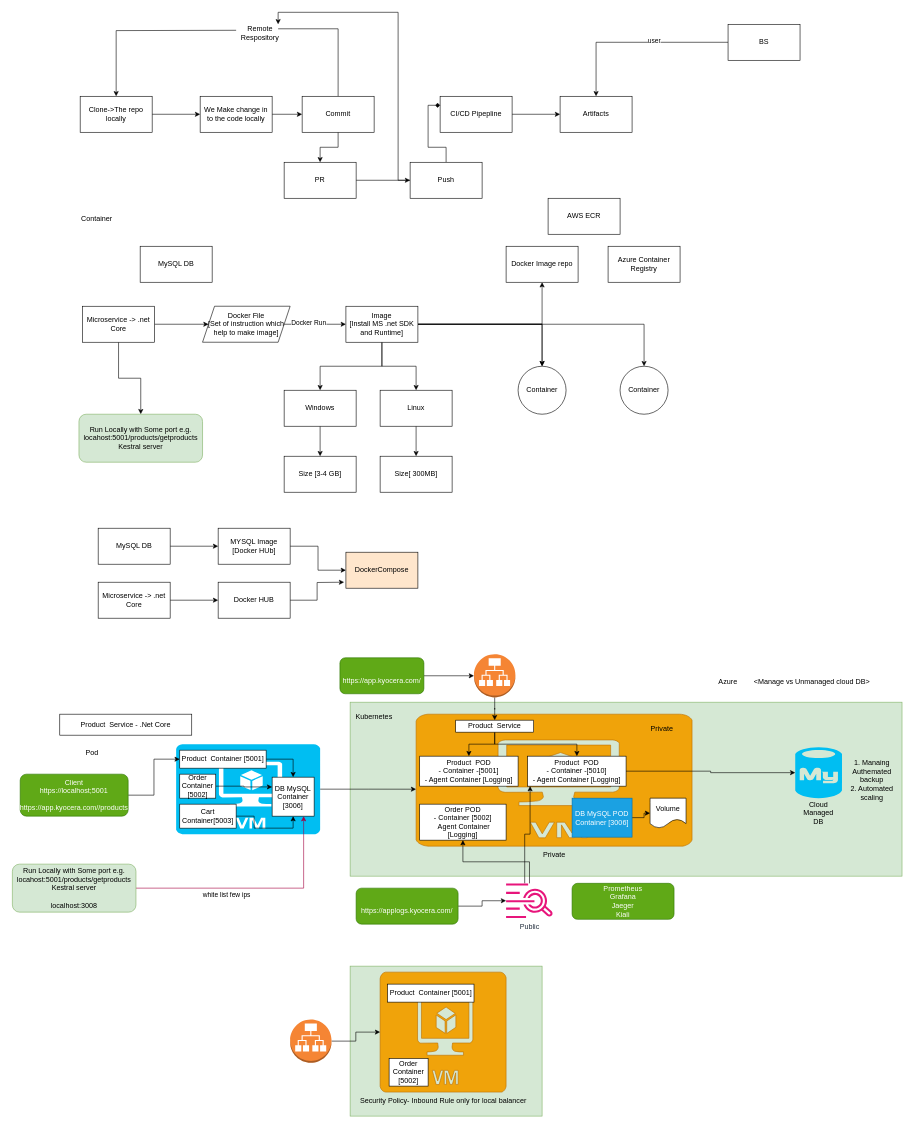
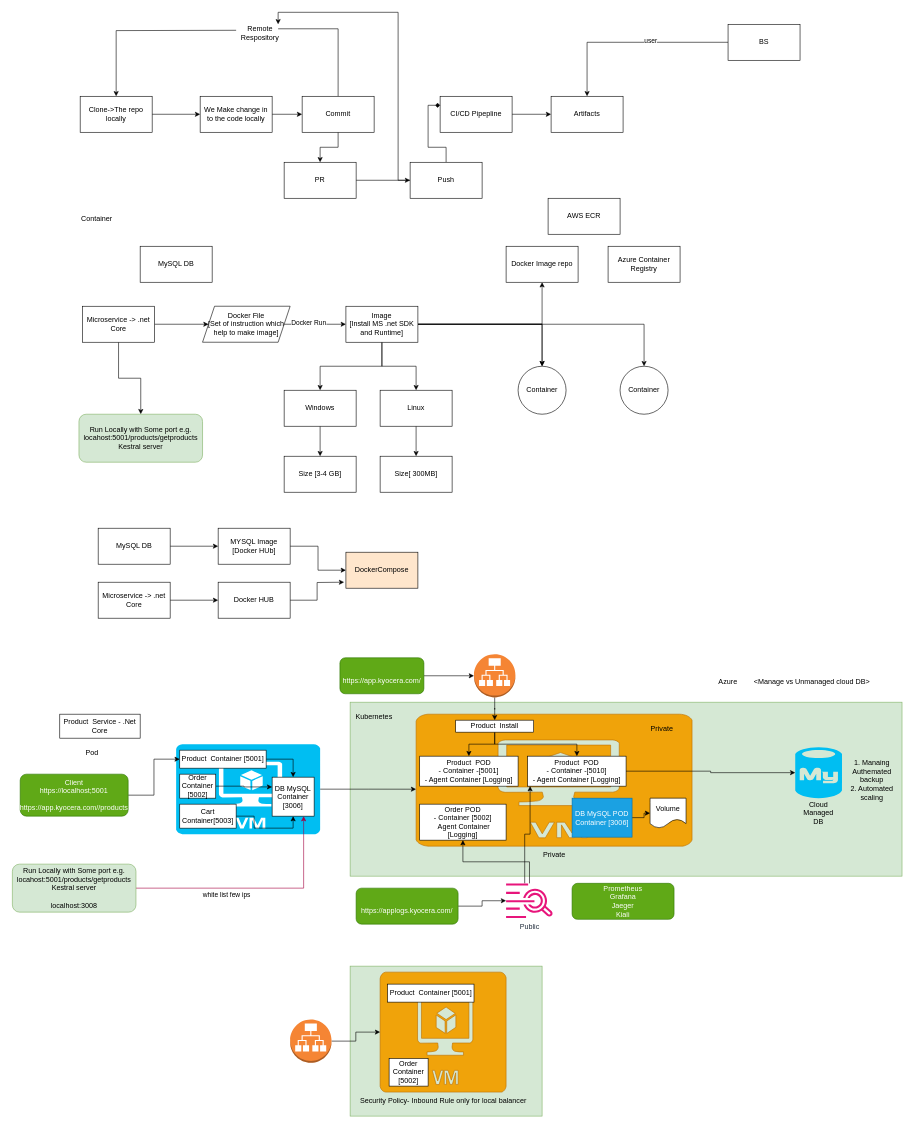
(596, 114) -> (587, 114)
(126, 725) -> (100, 726)
(495, 726) -> (495, 726)
